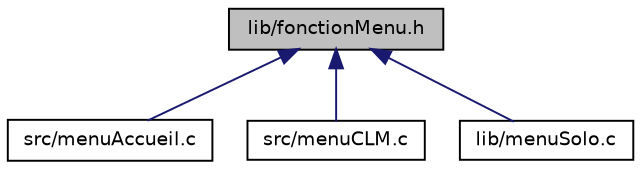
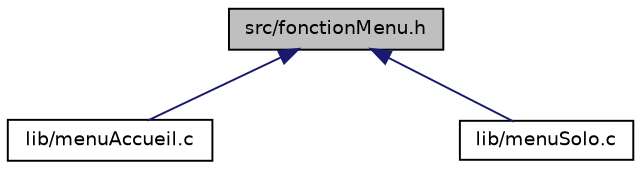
(336, 29) -> (336, 29)
(110, 140) -> (110, 140)
(336, 140) -> none
